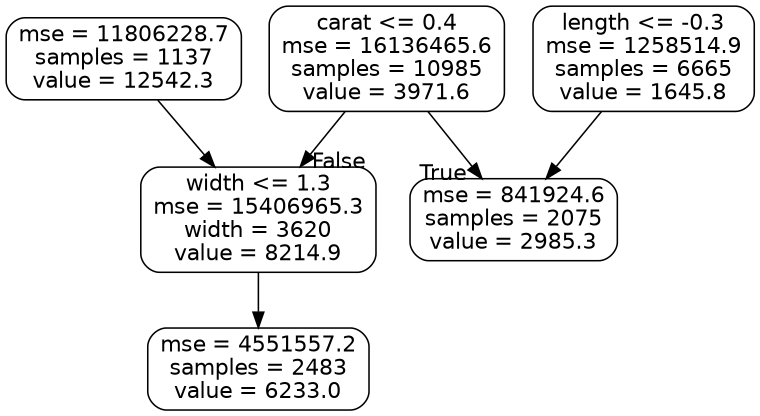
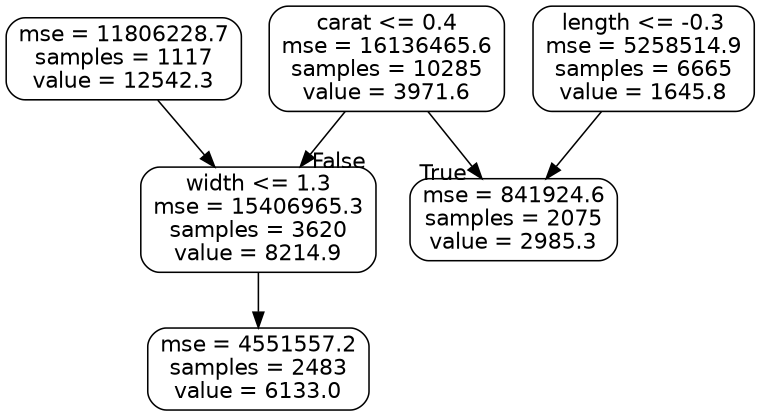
(124, 59) -> (124, 59)
(387, 59) -> (387, 59)
(644, 59) -> (644, 59)
(258, 220) -> (258, 220)
(258, 369) -> (258, 369)
